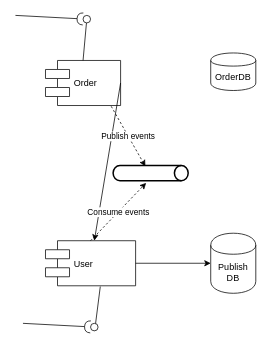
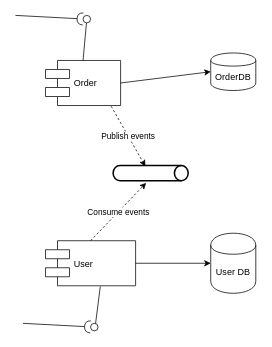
(108, 156) -> (163, 78)
(233, 272) -> (233, 272)
